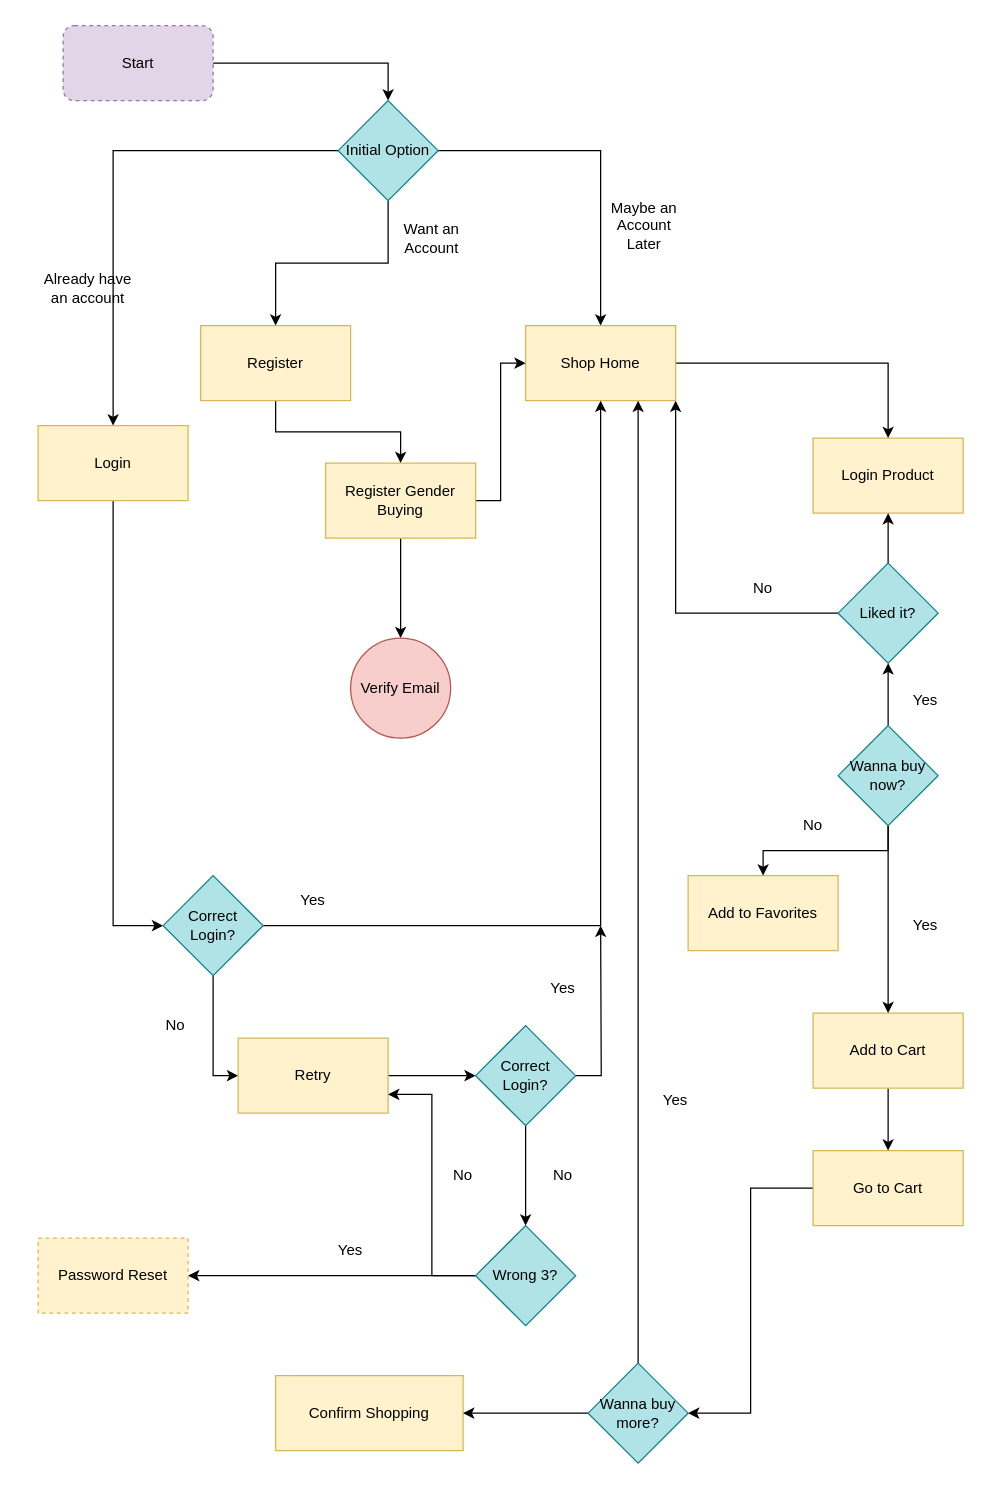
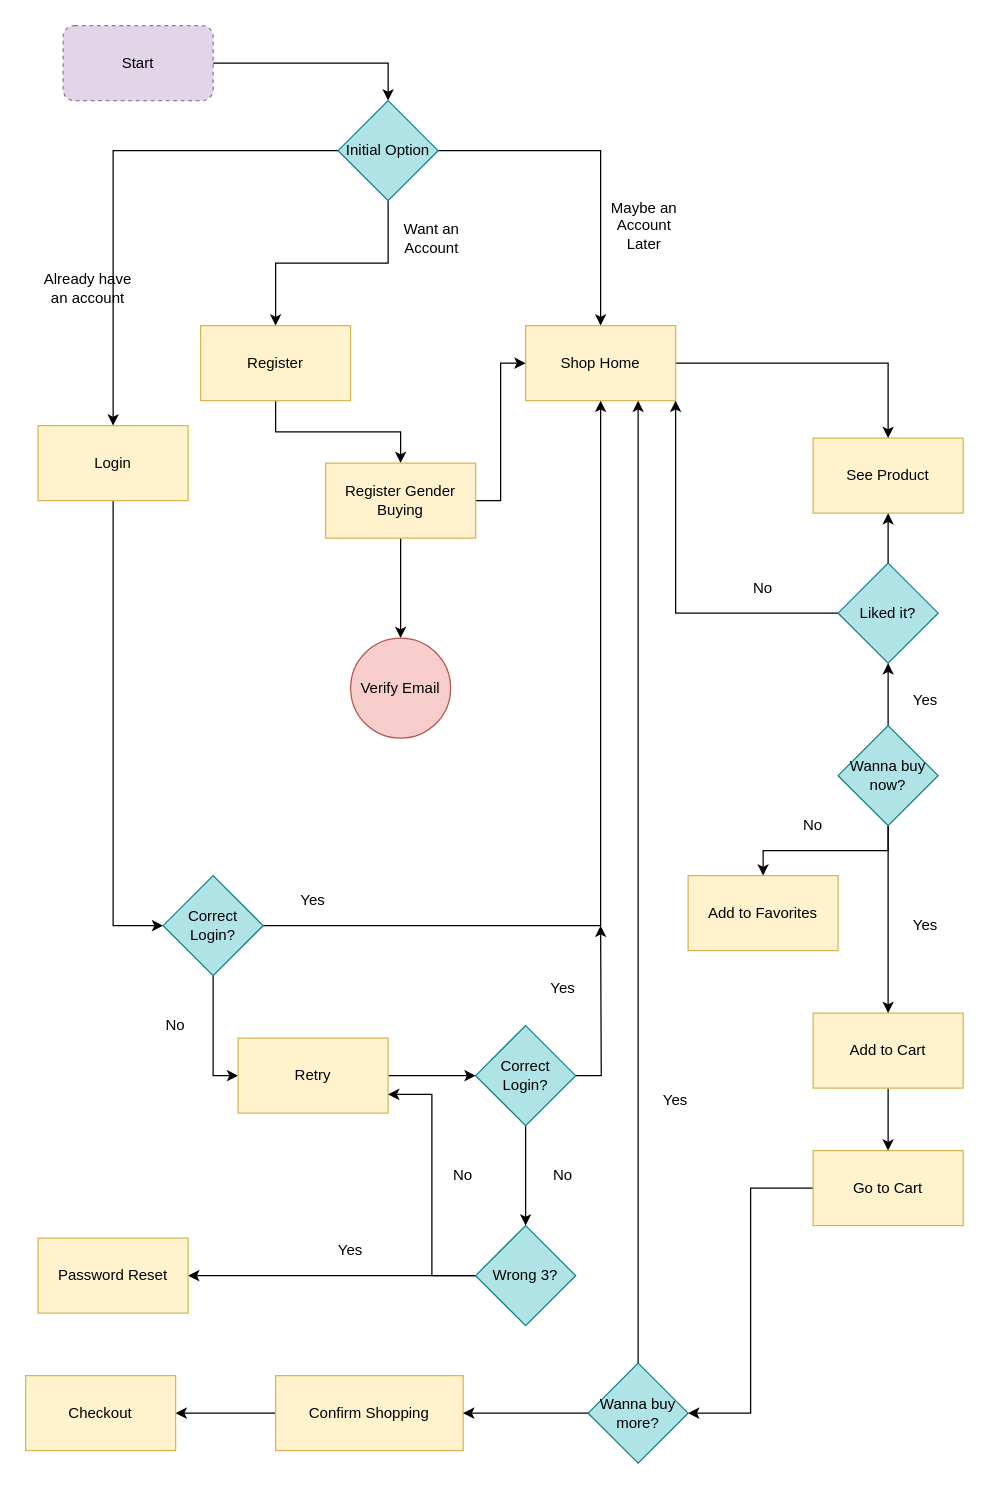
(888, 476) -> (888, 476)
(113, 1276) -> (113, 1276)
none -> (101, 1413)
none -> (230, 1413)
